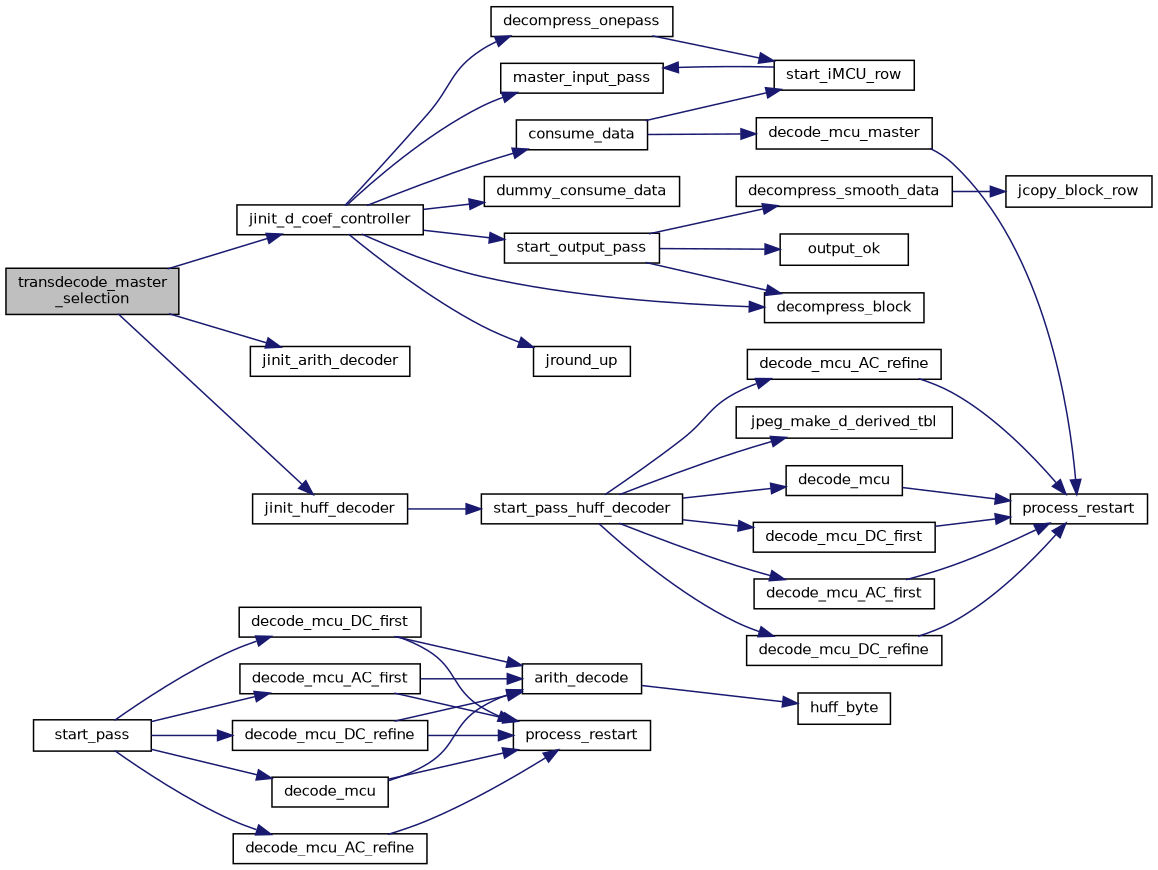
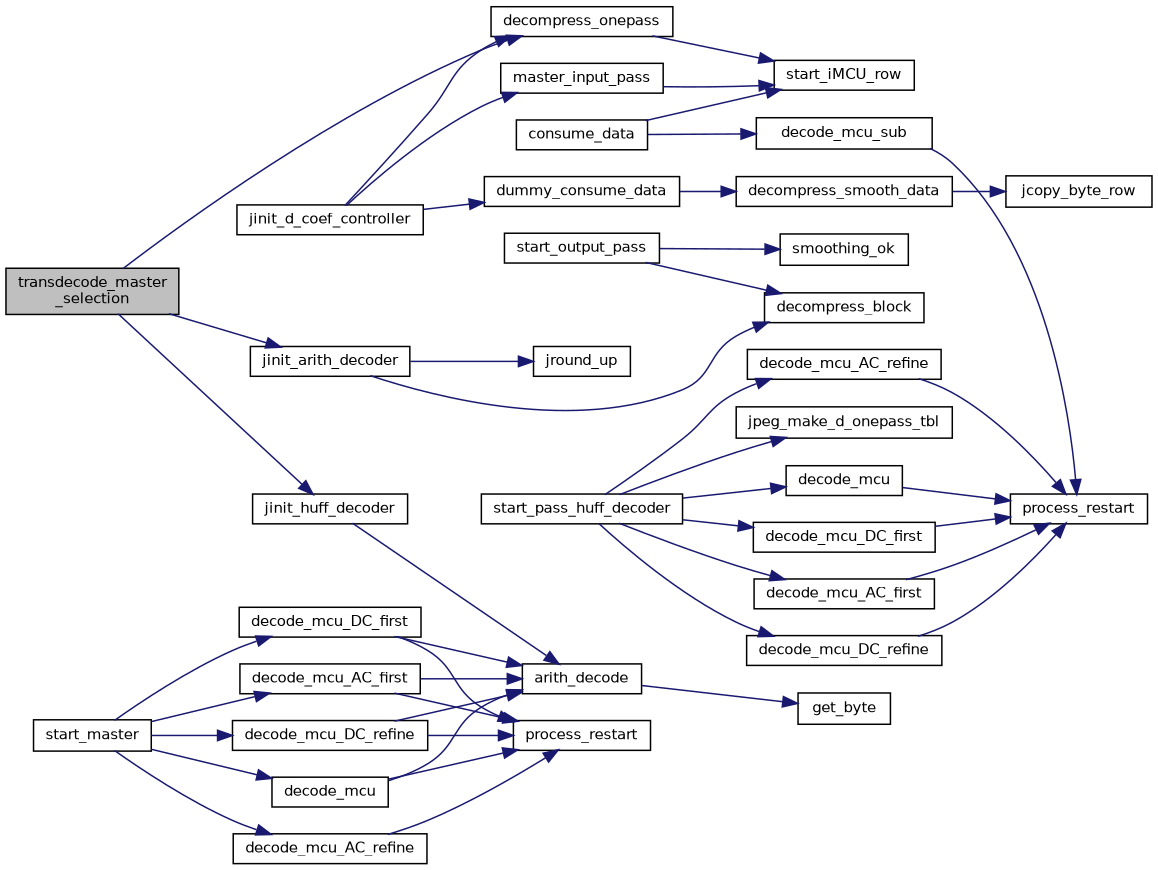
(726, 67) -> (711, 87)
(844, 133) -> (844, 133)
(440, 178) -> none
(1079, 192) -> (1079, 192)
(706, 221) -> (701, 192)
(456, 234) -> none
(844, 250) -> (844, 250)
(217, 254) -> (307, 142)
(551, 290) -> (574, 410)
(430, 295) -> (464, 361)
(844, 422) -> (844, 422)
(437, 509) -> (449, 589)
(844, 709) -> (844, 709)
(92, 735) -> (92, 735)
